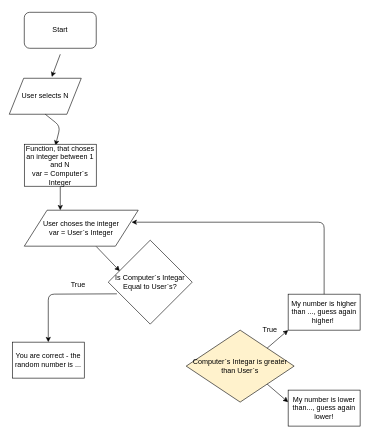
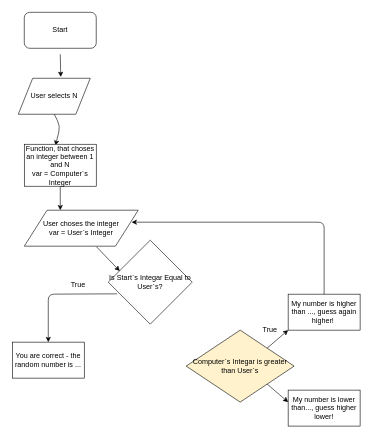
(45, 96) -> (54, 96)
(150, 282) -> (150, 282)
(324, 408) -> (324, 408)
